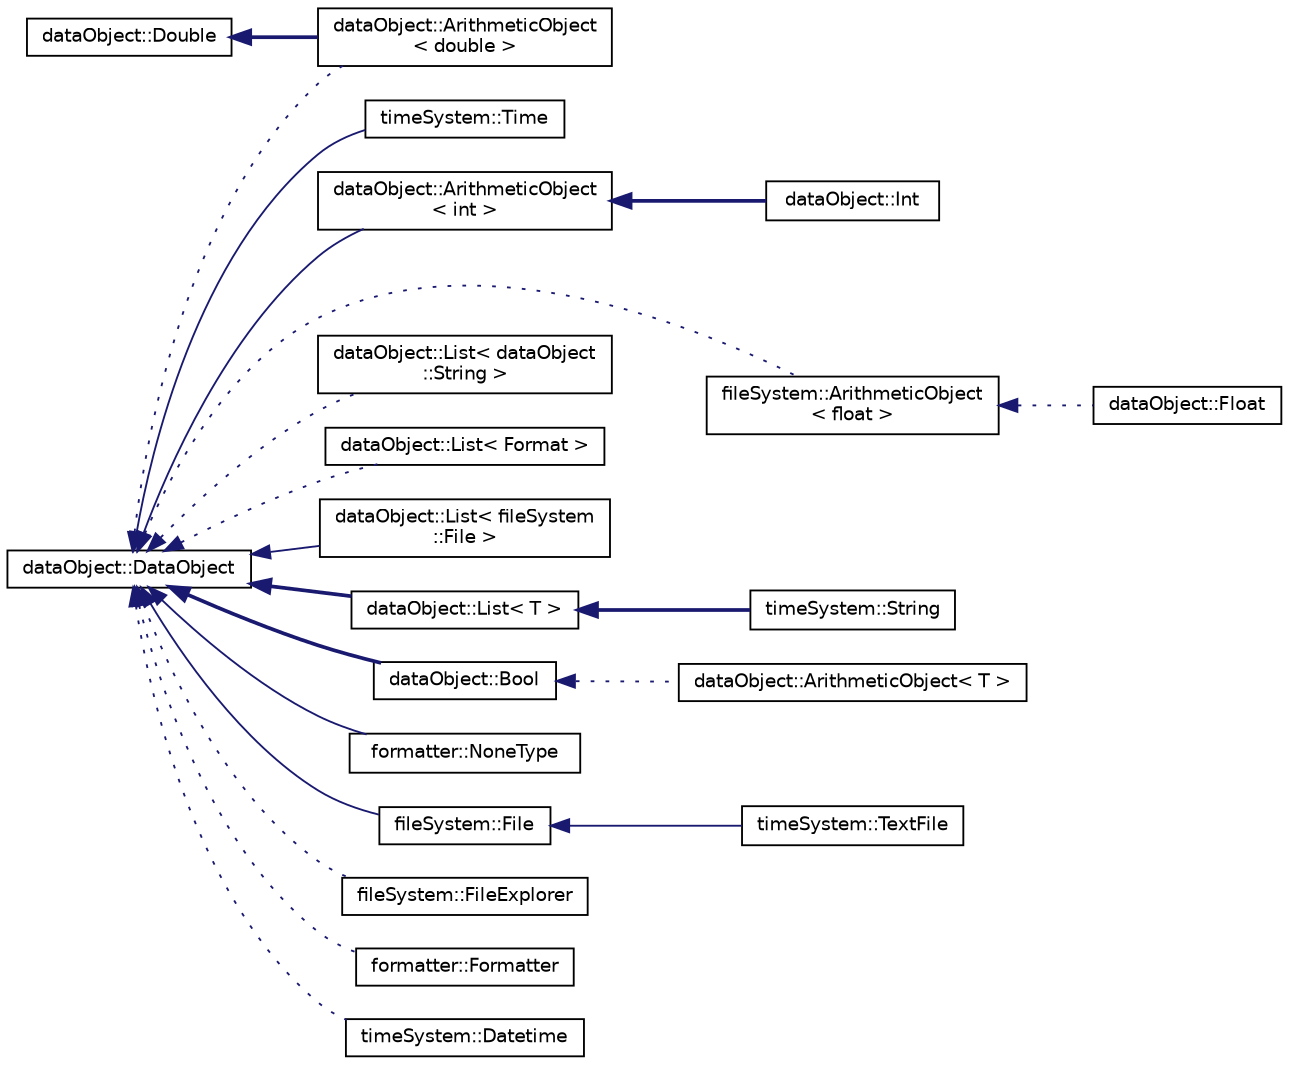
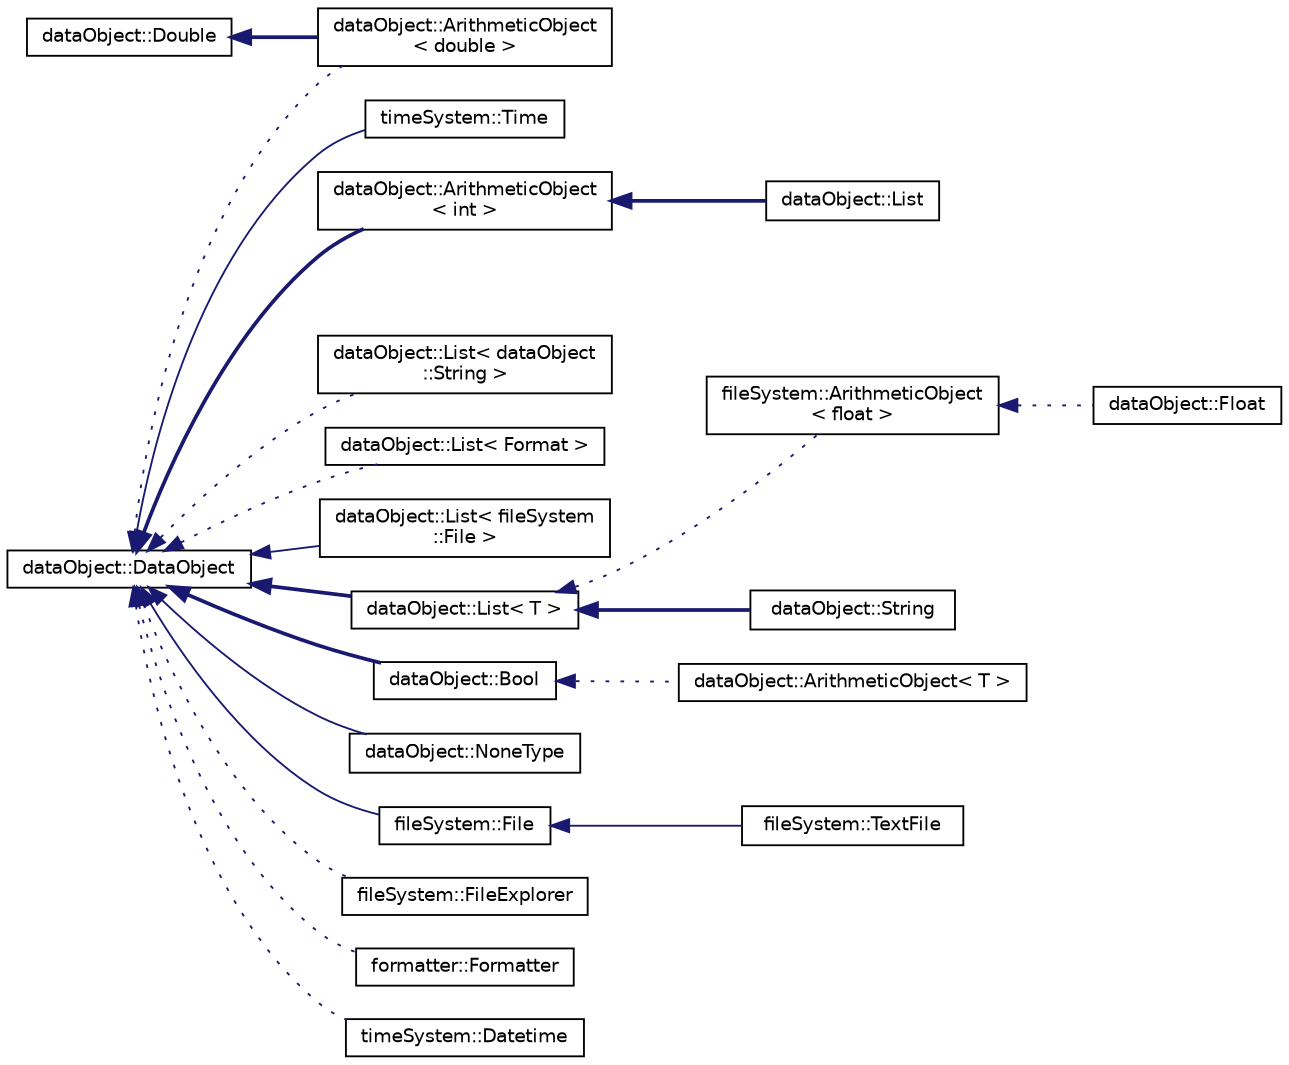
(853, 201) -> (853, 201)
(423, 289) -> (704, 521)
(229, 361) -> (229, 361)
(853, 610) -> (853, 610)
(465, 753) -> (465, 753)
(853, 826) -> (853, 826)
